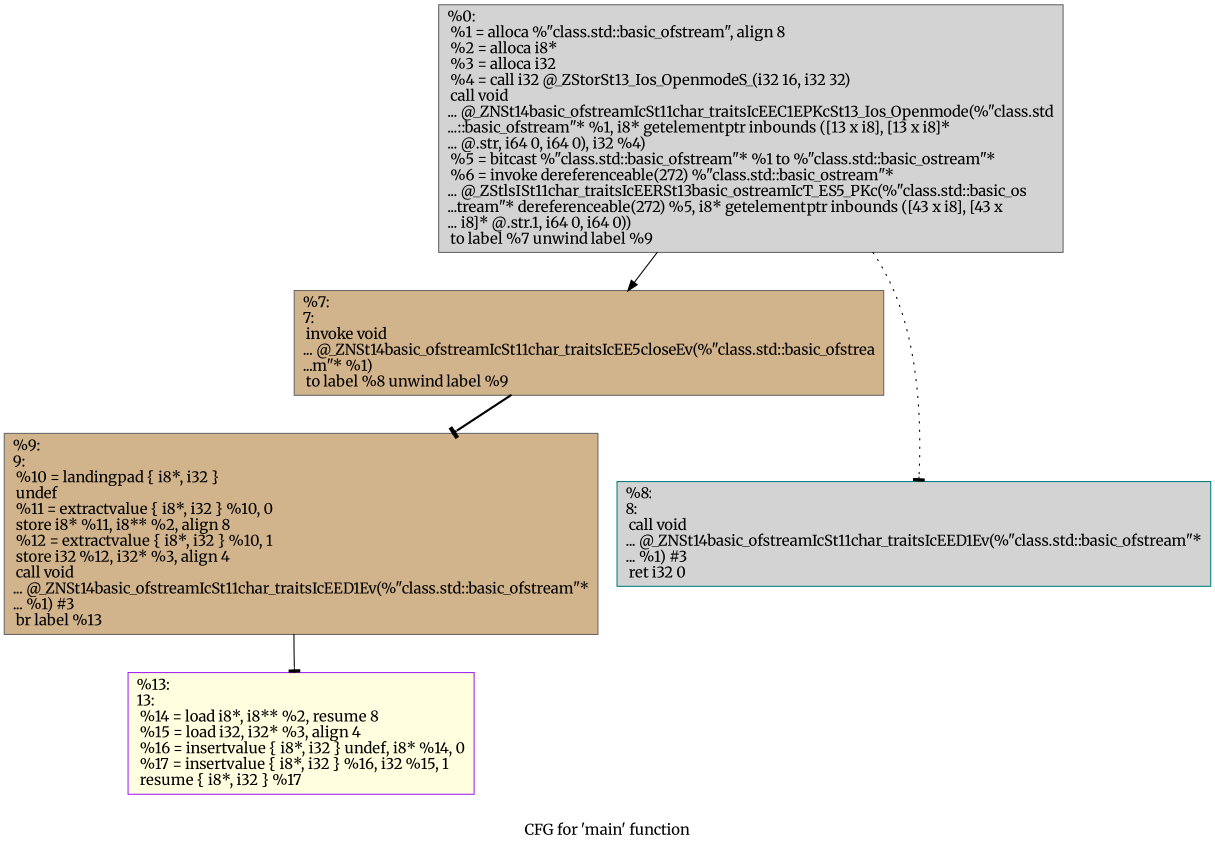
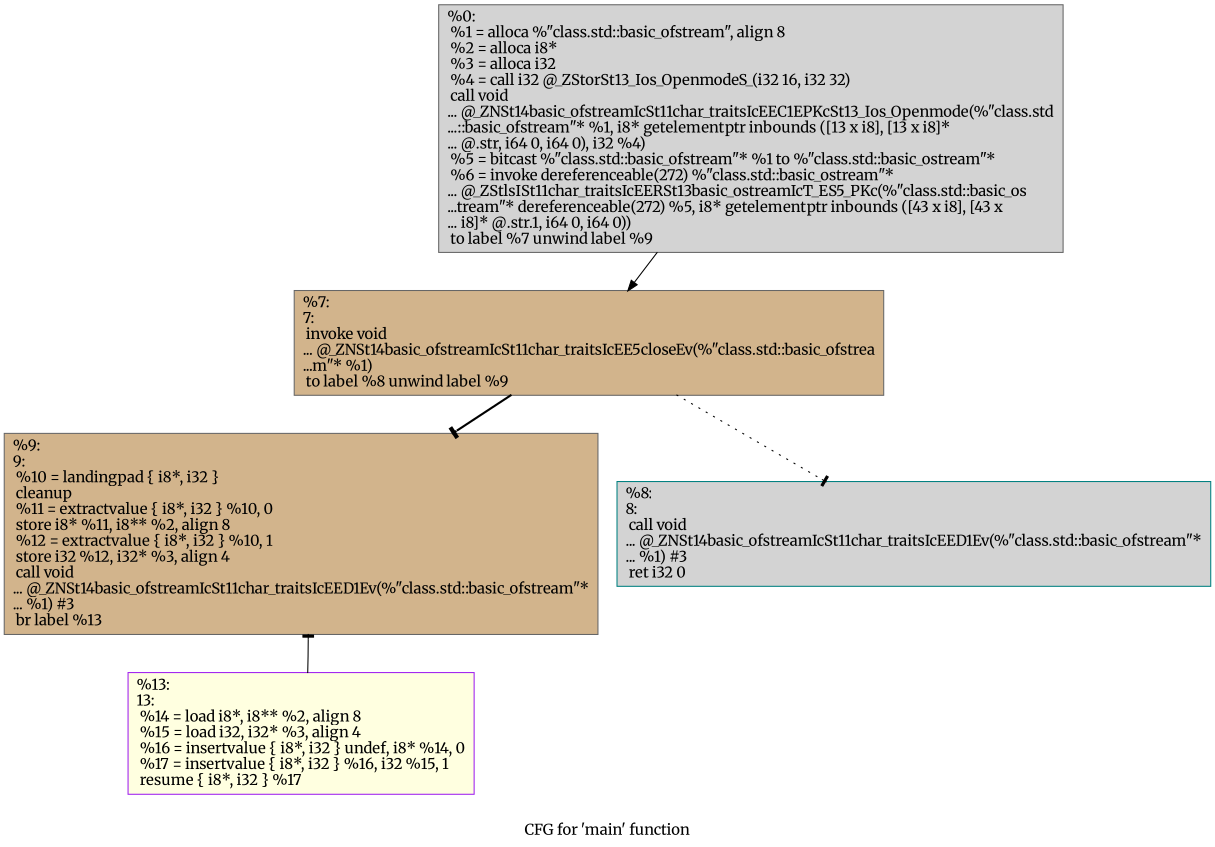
(913, 360) -> (749, 437)
(35, 494) -> (42, 494)
(294, 651) -> (308, 656)
(258, 717) -> (249, 717)
